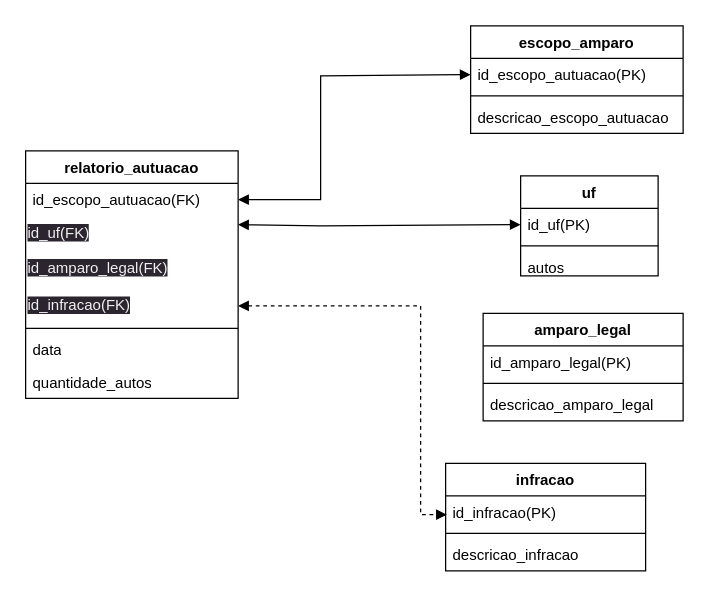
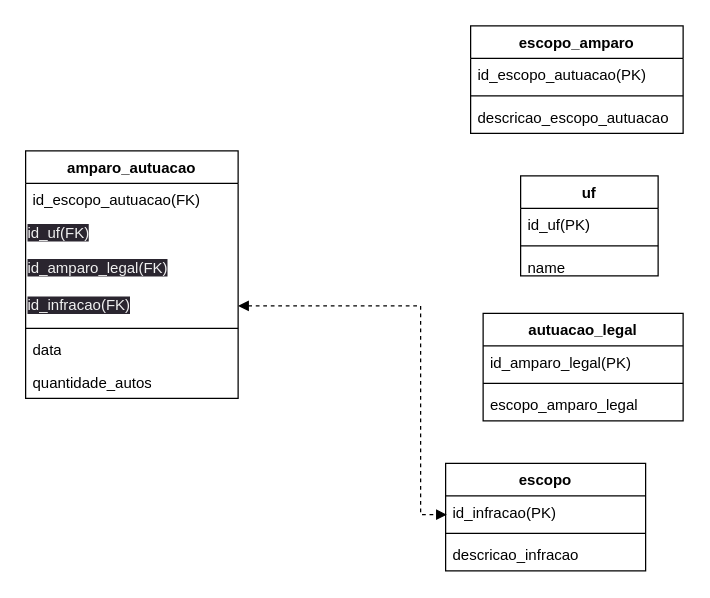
(321, 104) -> none
(132, 168) -> (132, 168)
(379, 225) -> none
(549, 268) -> (545, 268)
(583, 331) -> (583, 331)
(577, 406) -> (567, 406)
(546, 481) -> (546, 481)
